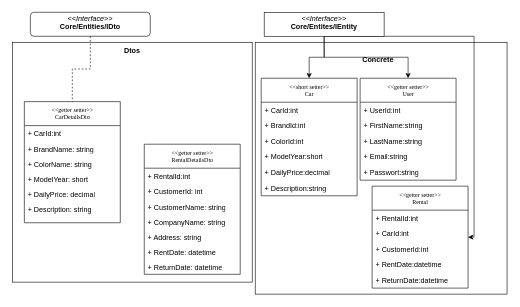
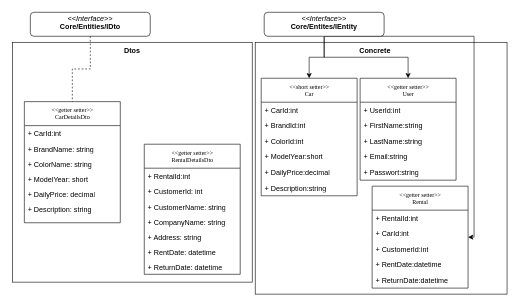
(324, 24) -> (324, 24)
(378, 59) -> (375, 50)
